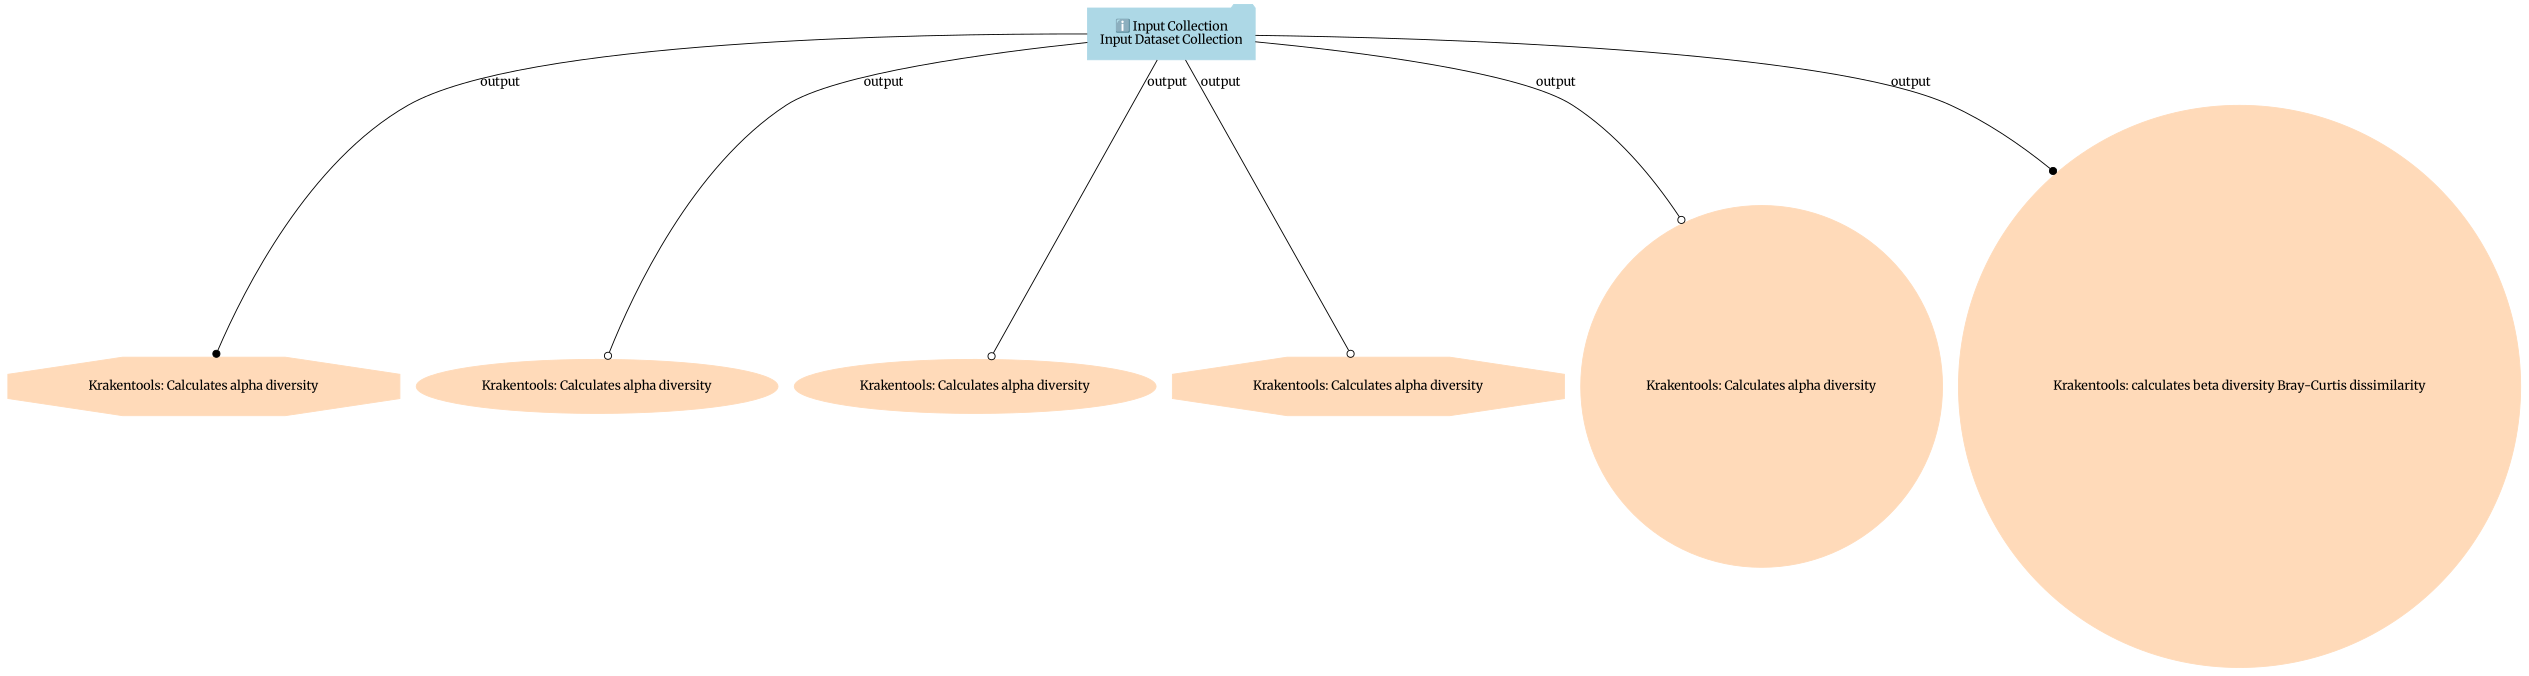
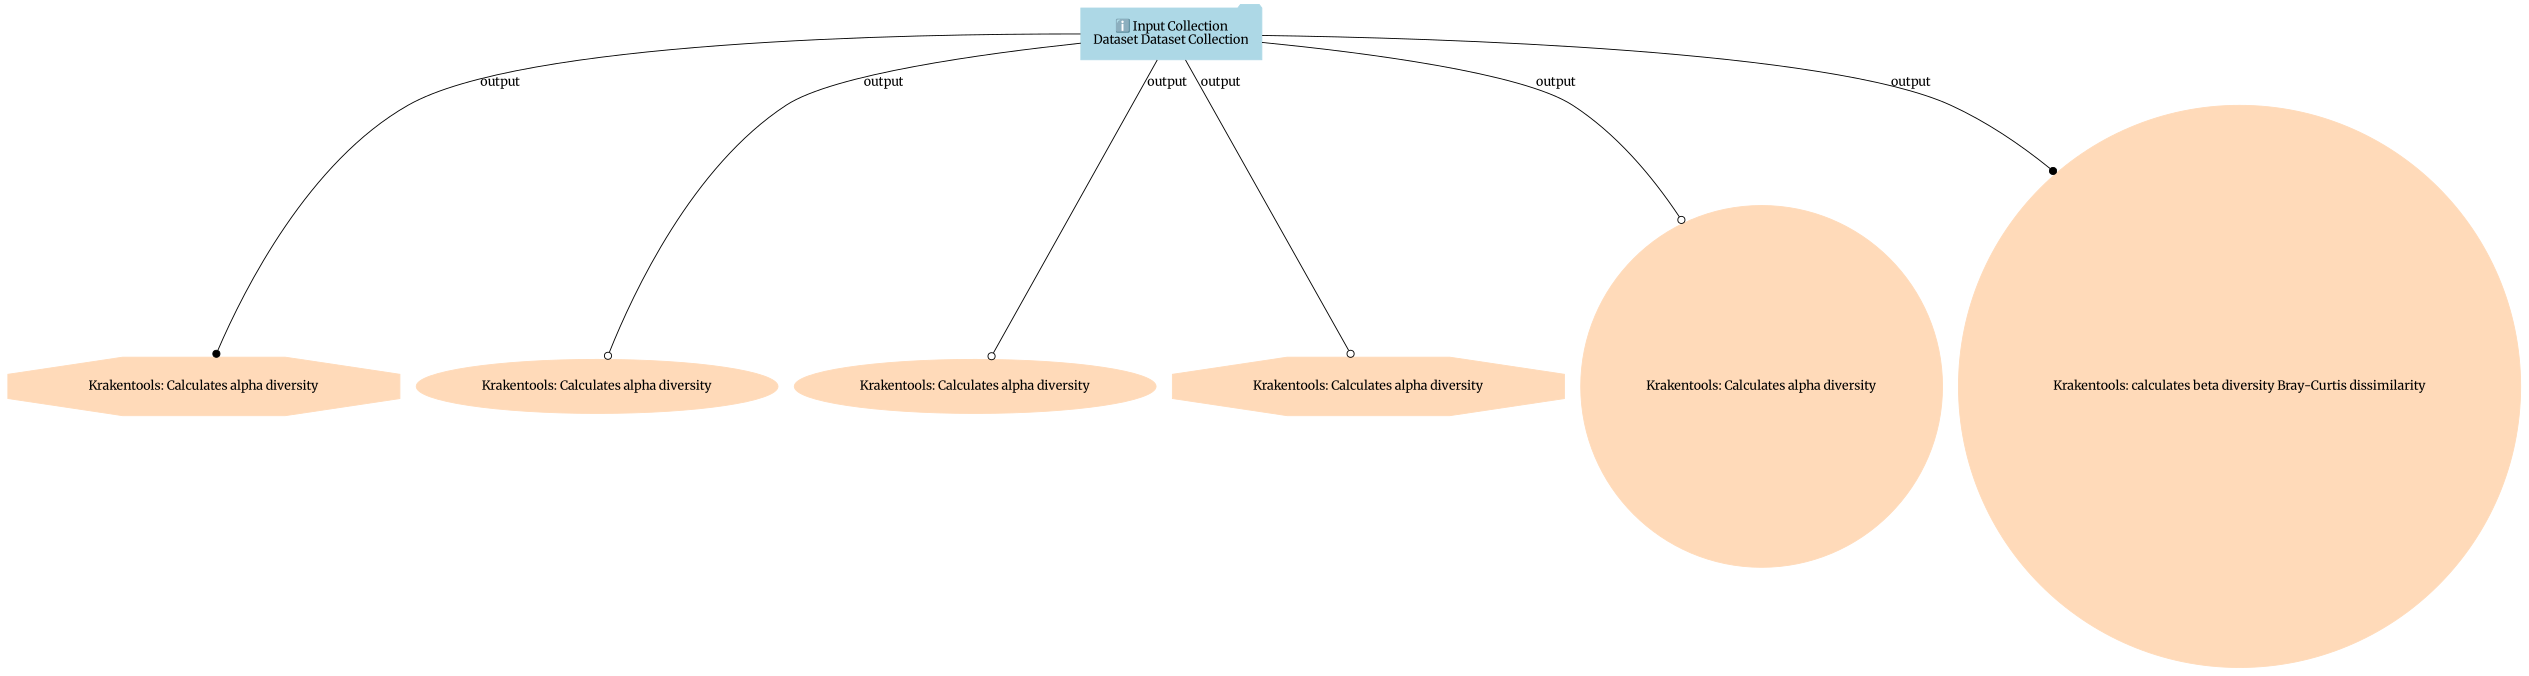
(1171, 34) -> (1171, 34)
